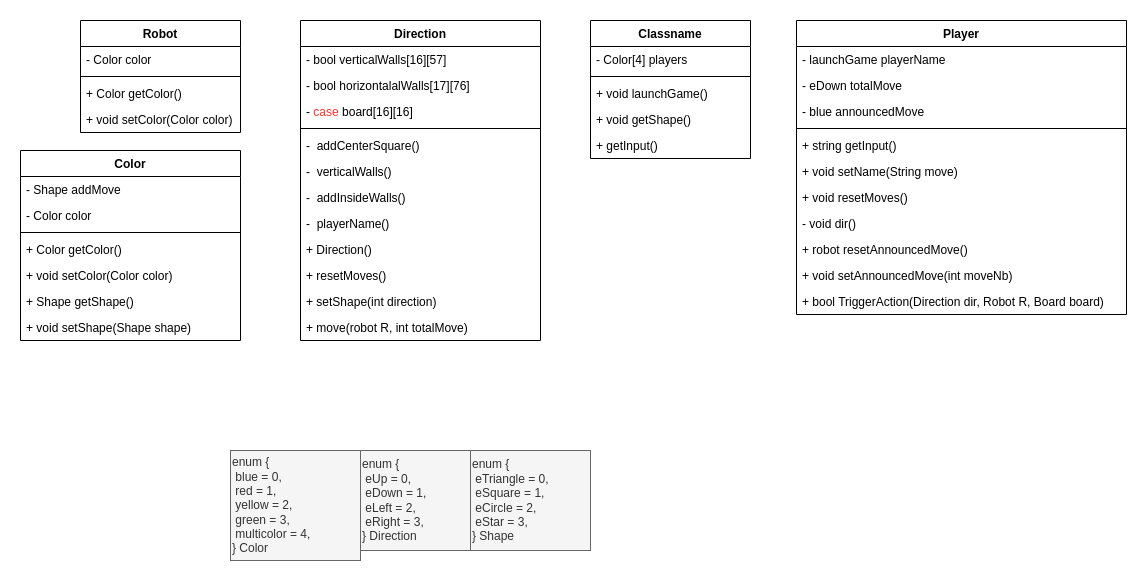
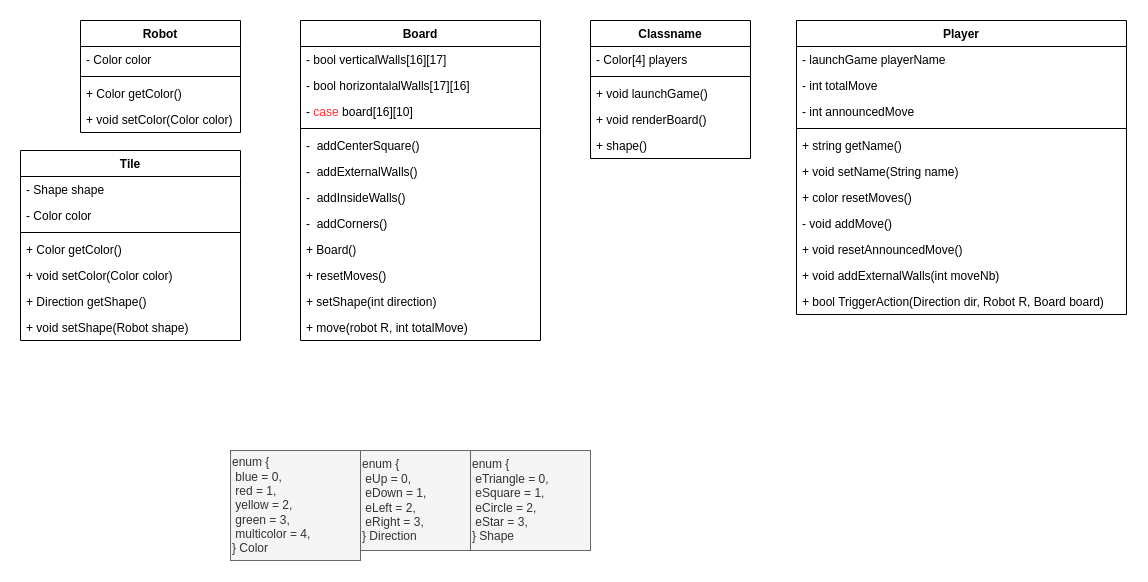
(421, 35) -> (421, 35)
(390, 61) -> (390, 61)
(402, 87) -> (402, 87)
(855, 87) -> (847, 87)
(371, 113) -> (371, 113)
(865, 113) -> (862, 113)
(649, 121) -> (659, 121)
(635, 147) -> (625, 147)
(862, 147) -> (858, 147)
(131, 165) -> (131, 165)
(359, 173) -> (371, 173)
(885, 173) -> (885, 173)
(74, 191) -> (67, 191)
(862, 199) -> (865, 199)
(354, 225) -> (355, 225)
(837, 225) -> (852, 225)
(346, 251) -> (335, 251)
(893, 251) -> (889, 251)
(912, 277) -> (908, 277)
(84, 303) -> (94, 303)
(114, 329) -> (114, 329)
